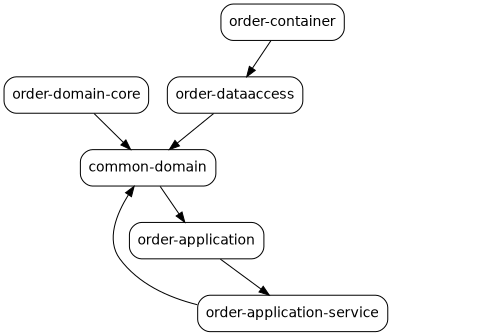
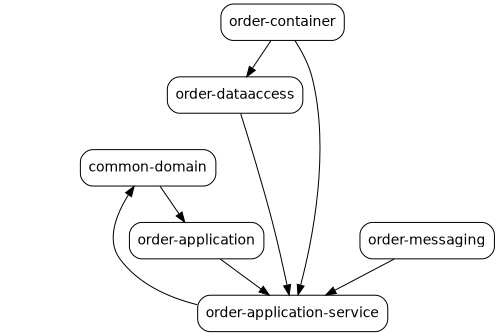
(76, 95) -> none
(195, 128) -> (266, 199)
none -> (320, 161)
none -> (427, 241)
